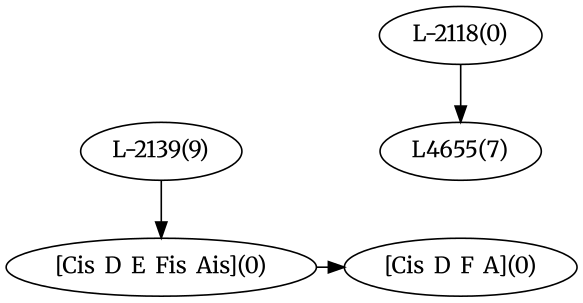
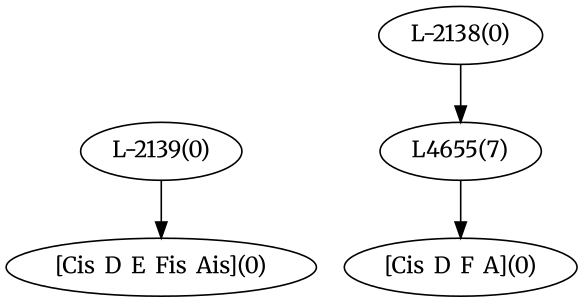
(461, 35) -> (461, 35)
(161, 151) -> (161, 151)
(322, 267) -> (461, 201)
